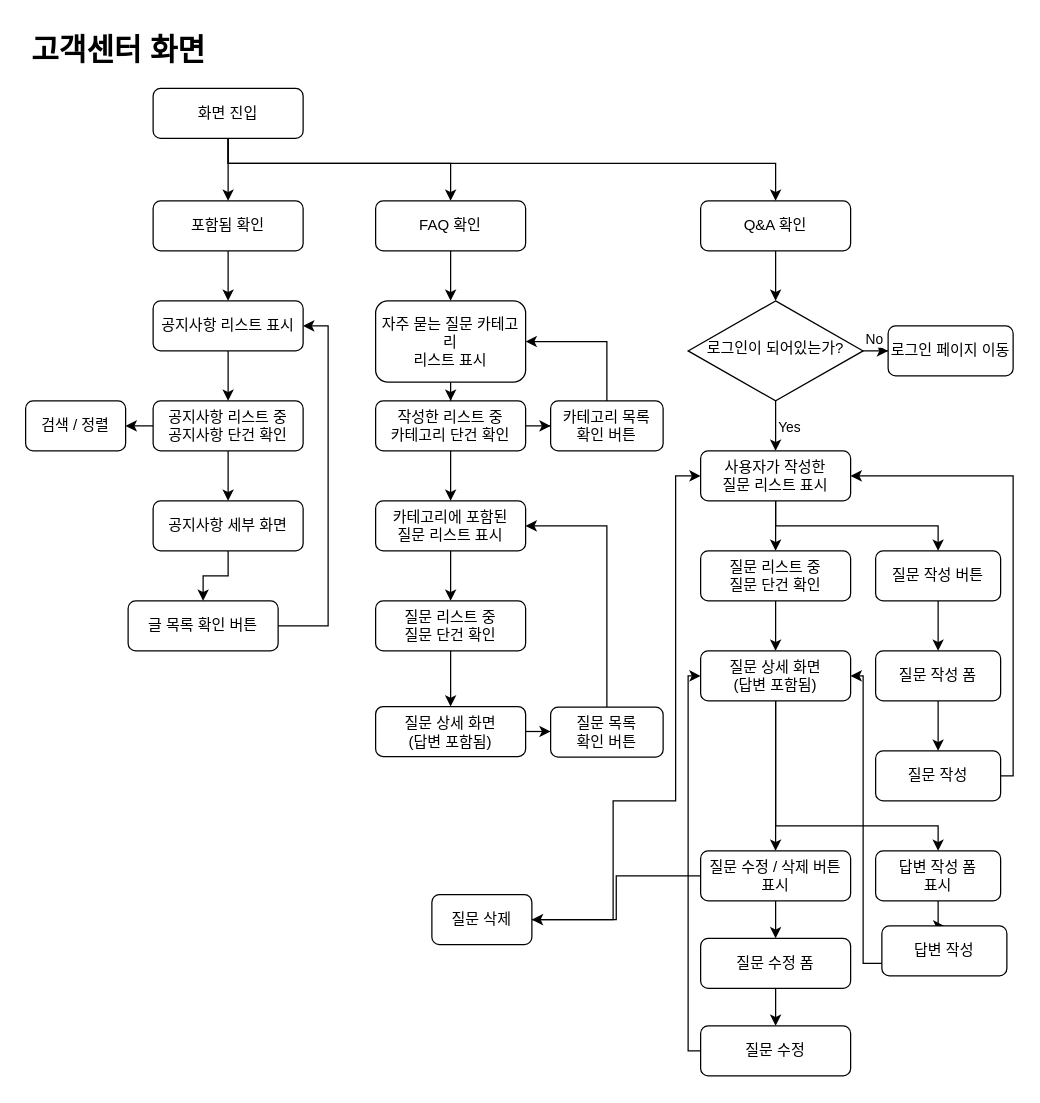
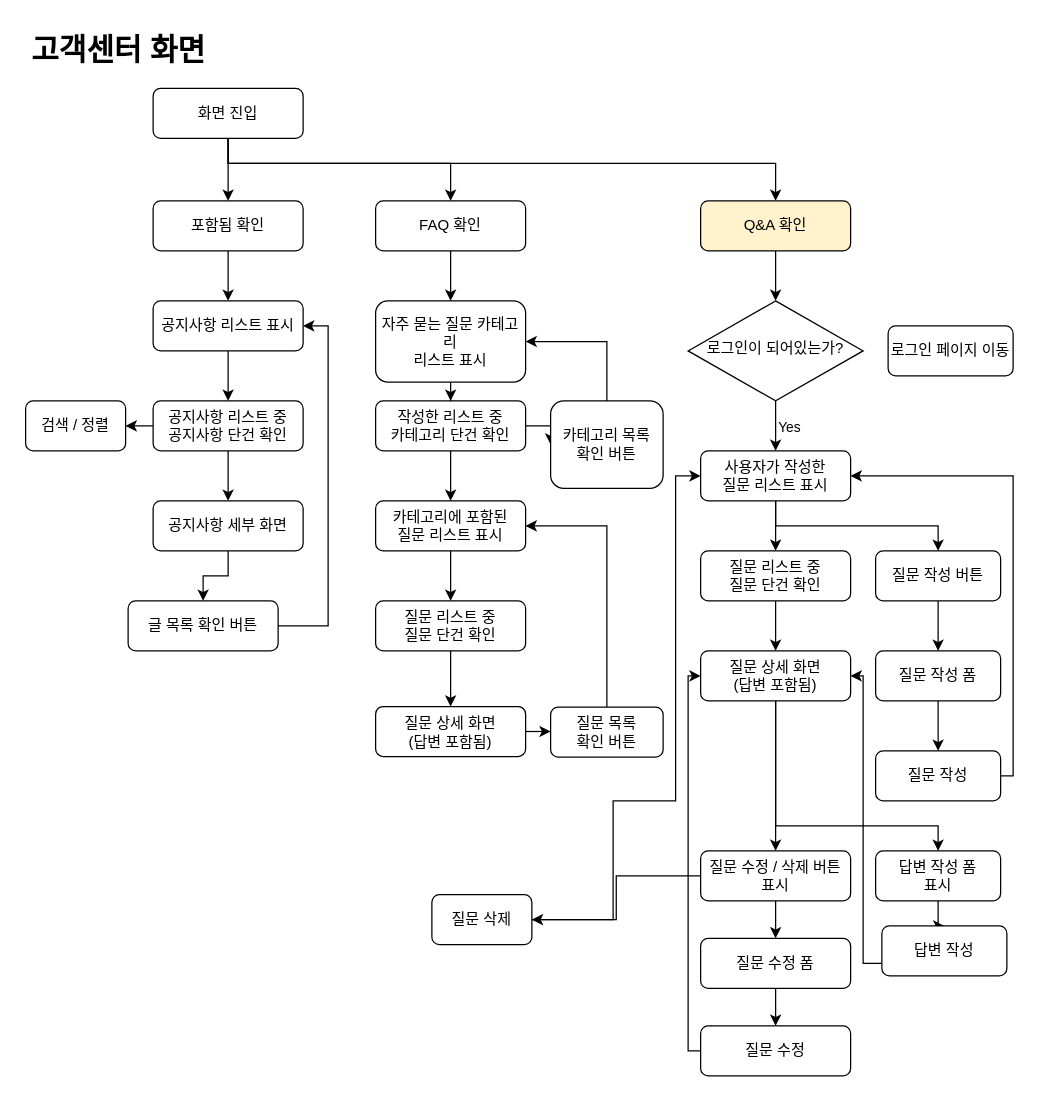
(776, 226) -> (776, 226)
(880, 351) -> none
(607, 426) -> (607, 444)
